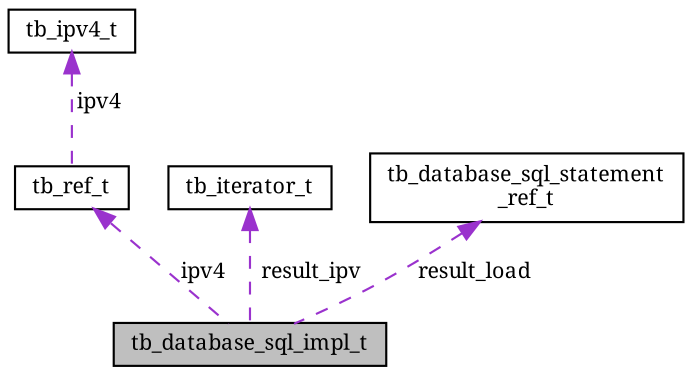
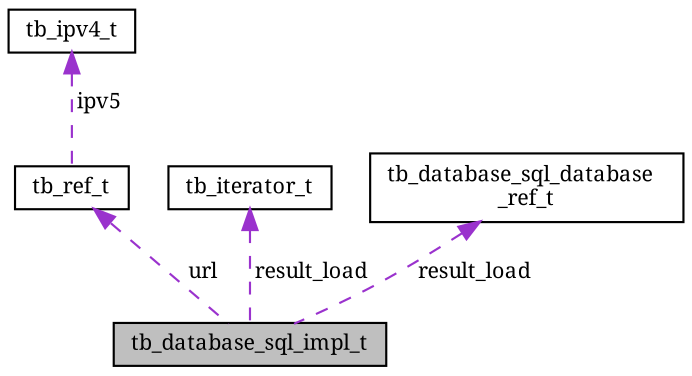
(97, 103) -> (97, 103)
(527, 188) -> (527, 188)
(201, 273) -> (201, 273)
(309, 273) -> (309, 273)
